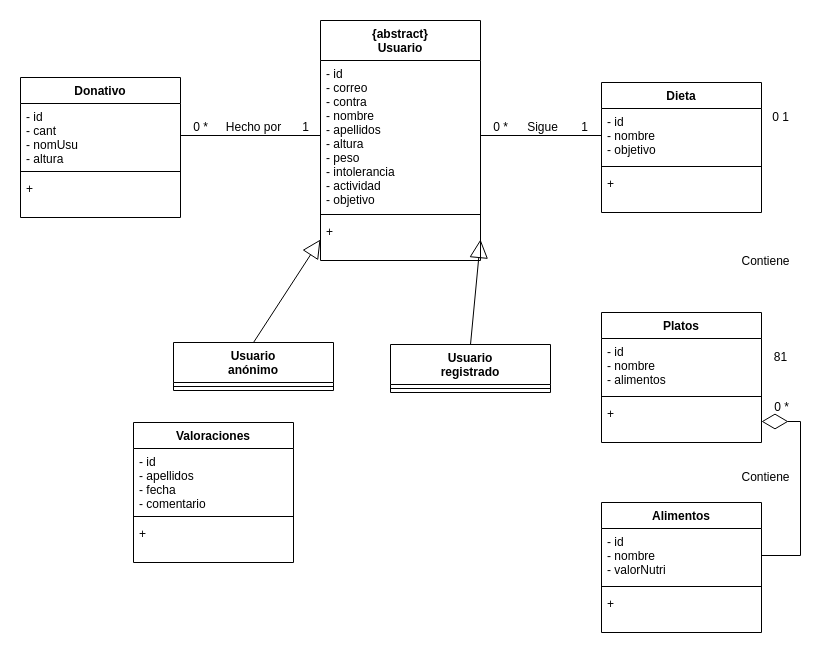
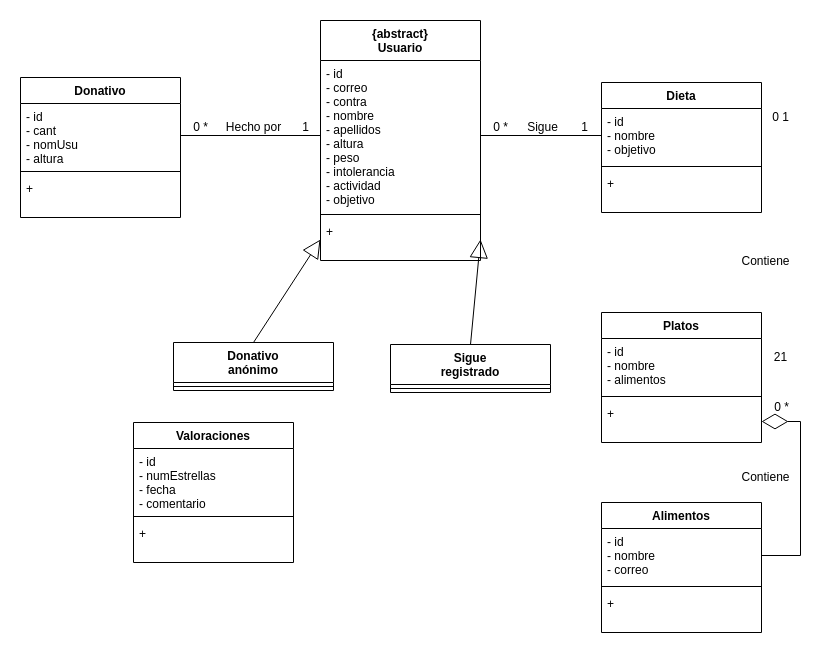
(253, 356) -> (253, 356)
(470, 358) -> (470, 358)
(781, 358) -> (781, 358)
(149, 462) -> (149, 462)
(617, 542) -> (617, 542)
